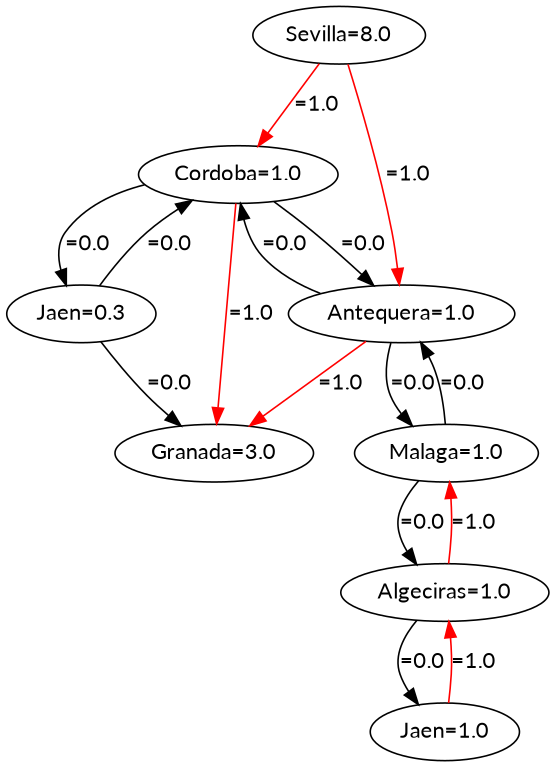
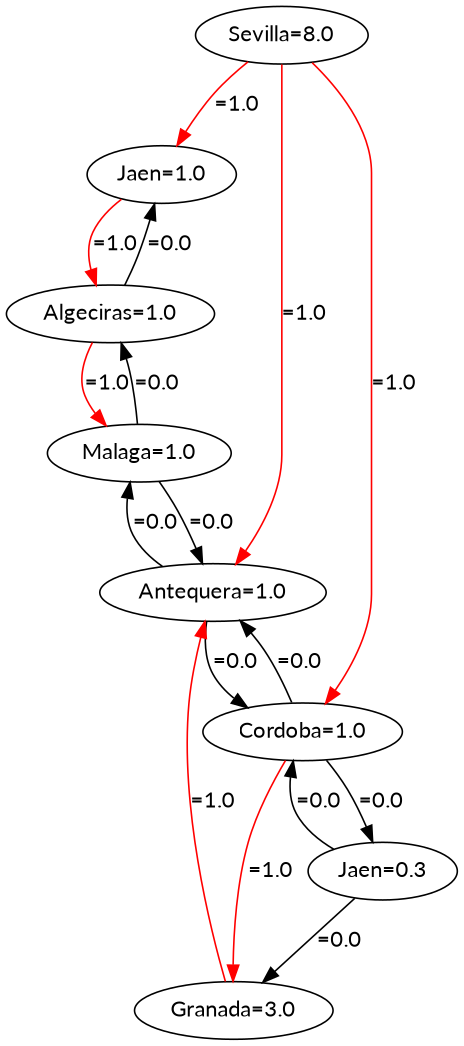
none -> (214, 94)
(314, 379) -> (191, 811)
